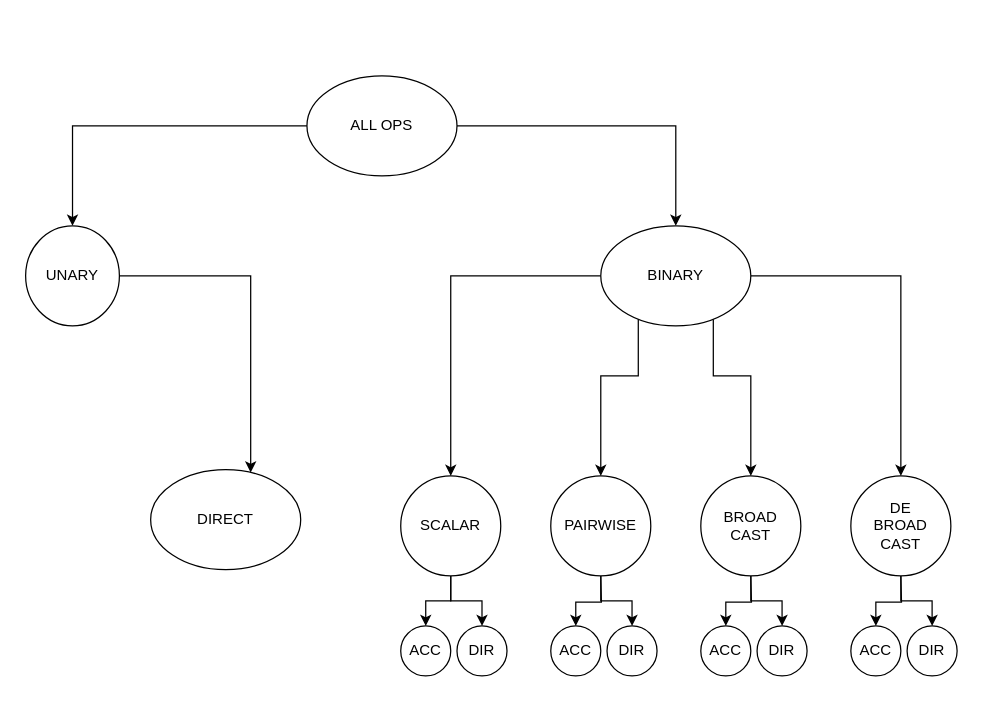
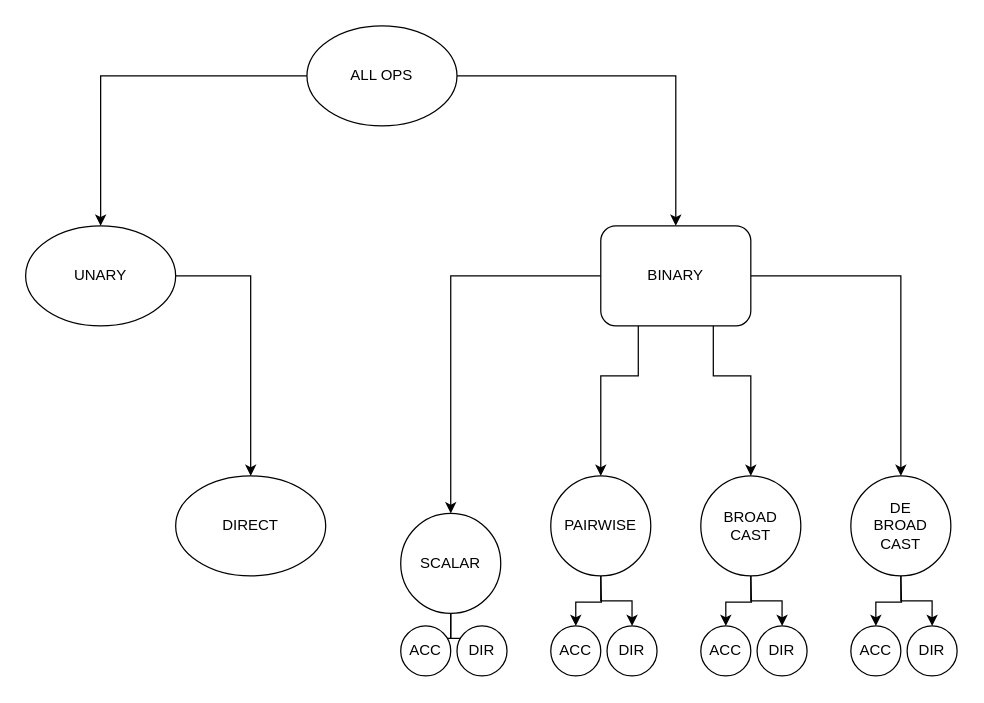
(382, 126) -> (382, 76)
(73, 276) -> (101, 276)
(676, 276) -> (676, 276)
(226, 519) -> (251, 526)
(451, 526) -> (451, 563)
